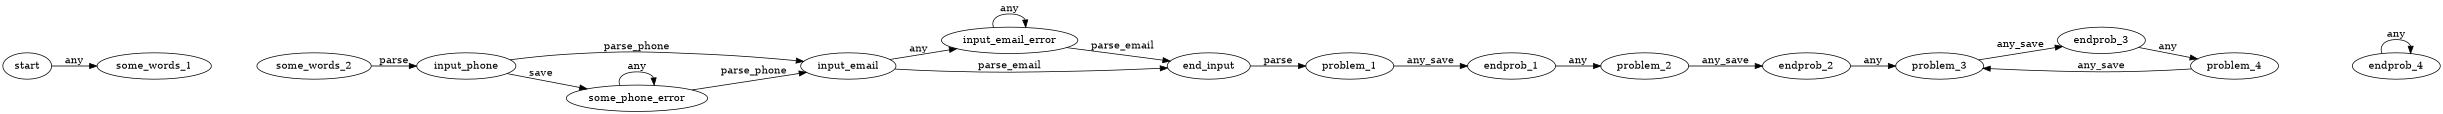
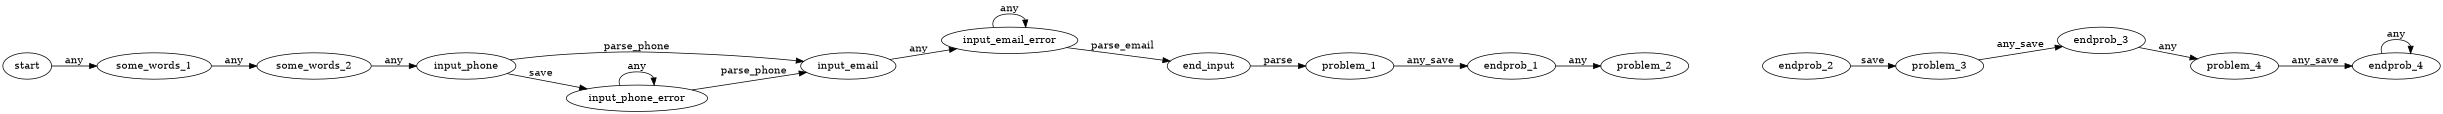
(394, 60) -> (394, 60)
(1873, 60) -> (1873, 60)
none -> (230, 66)
(1722, 66) -> none
(1027, 72) -> none
(2091, 72) -> (2312, 66)
(637, 98) -> (637, 98)
